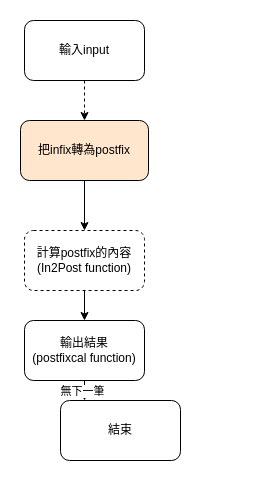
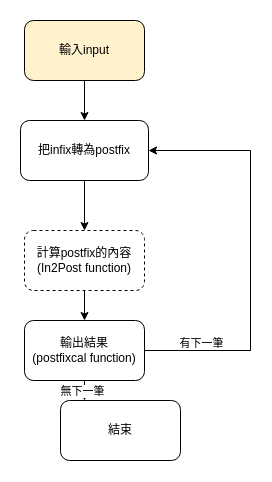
(85, 51) -> (85, 51)
(85, 97) -> (85, 97)
(85, 151) -> (85, 151)
none -> (251, 257)
